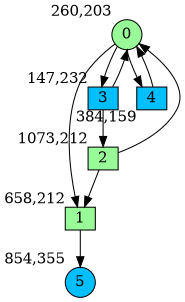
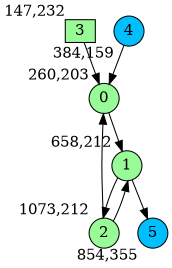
(110, 61) -> none
(131, 64) -> none
(103, 98) -> (80, 31)
(152, 98) -> (129, 31)
(103, 123) -> (111, 193)
(103, 159) -> (104, 233)
(80, 219) -> (127, 166)
